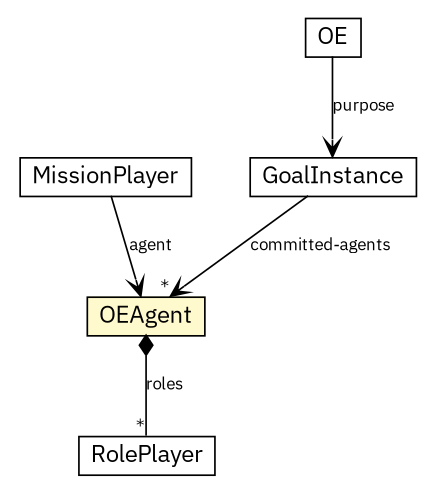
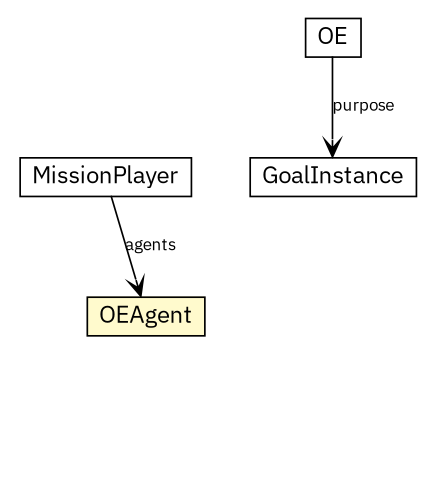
(246, 241) -> none
(151, 246) -> (151, 246)
(146, 455) -> none
